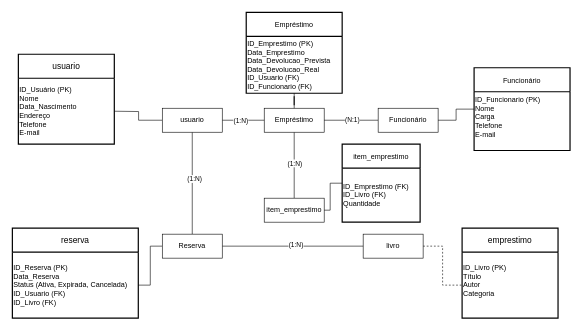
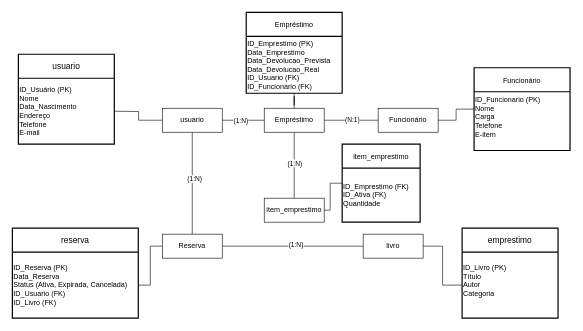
(511, 122) -> (511, 122)
(378, 195) -> (378, 195)
(443, 264) -> (443, 264)
